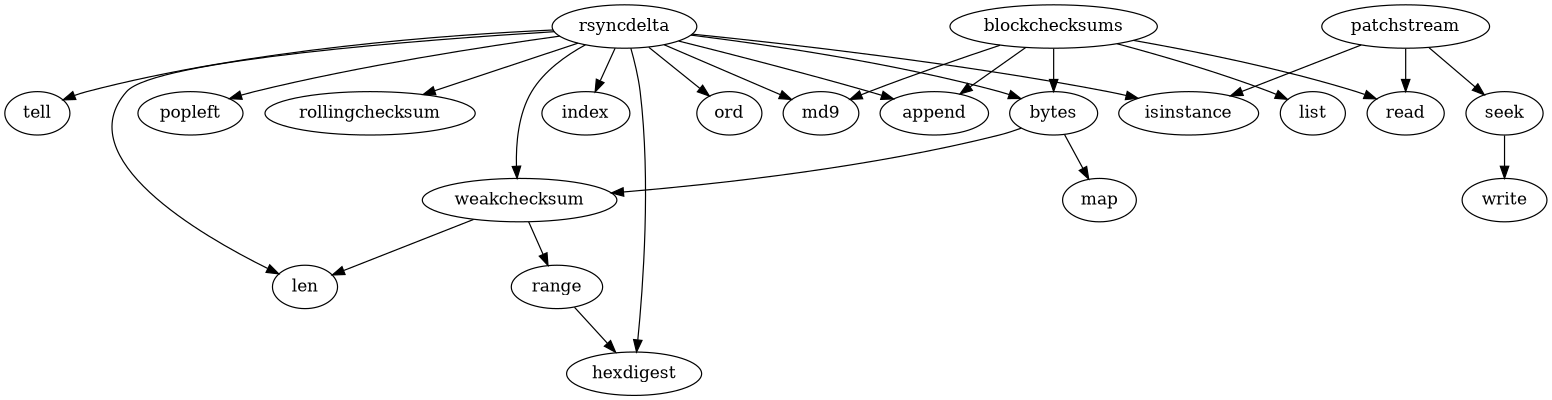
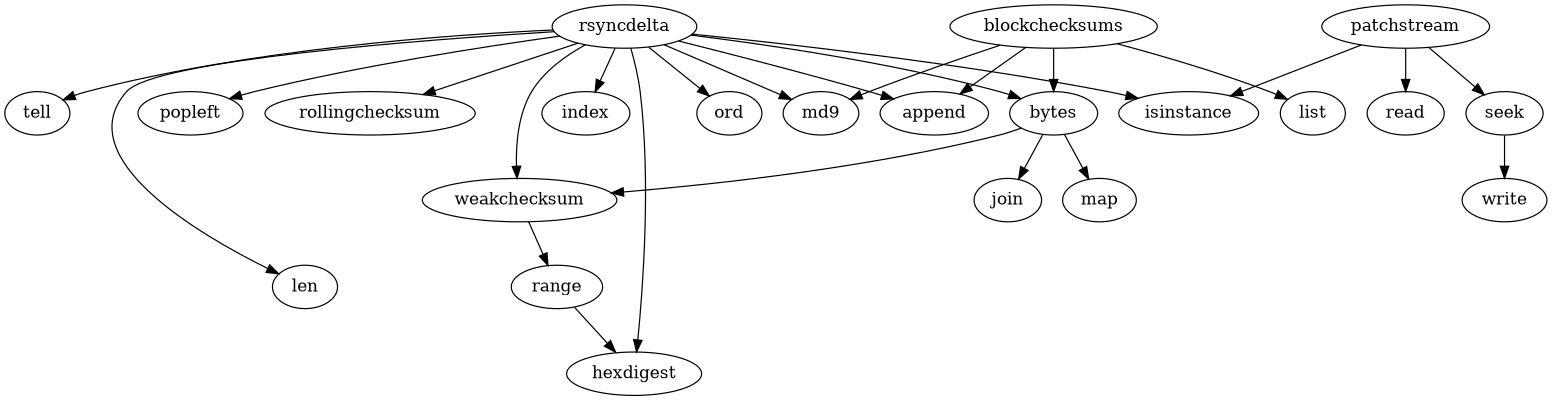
(1250, 64) -> none
none -> (1008, 200)
(409, 245) -> none
